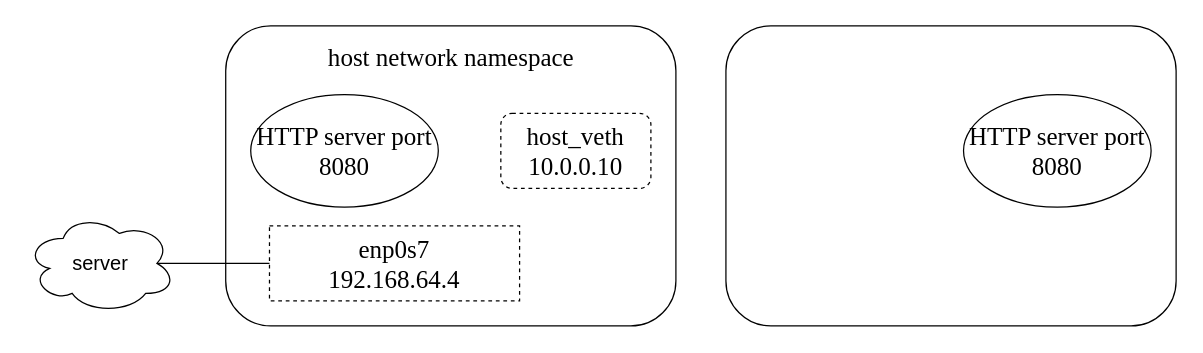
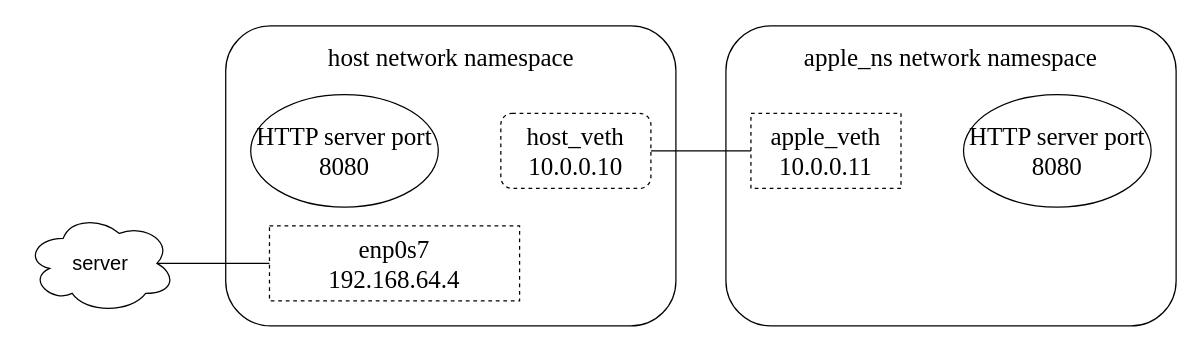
none -> (951, 57)
none -> (701, 151)
none -> (826, 151)
